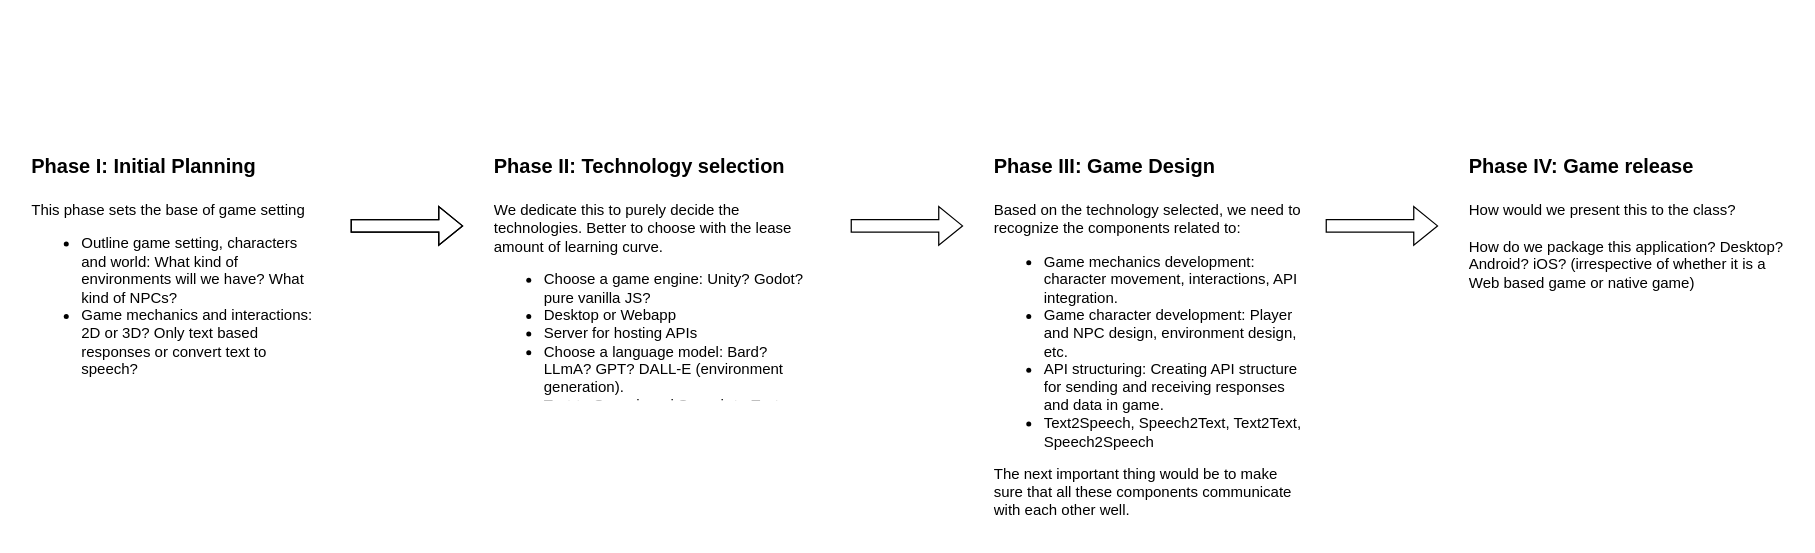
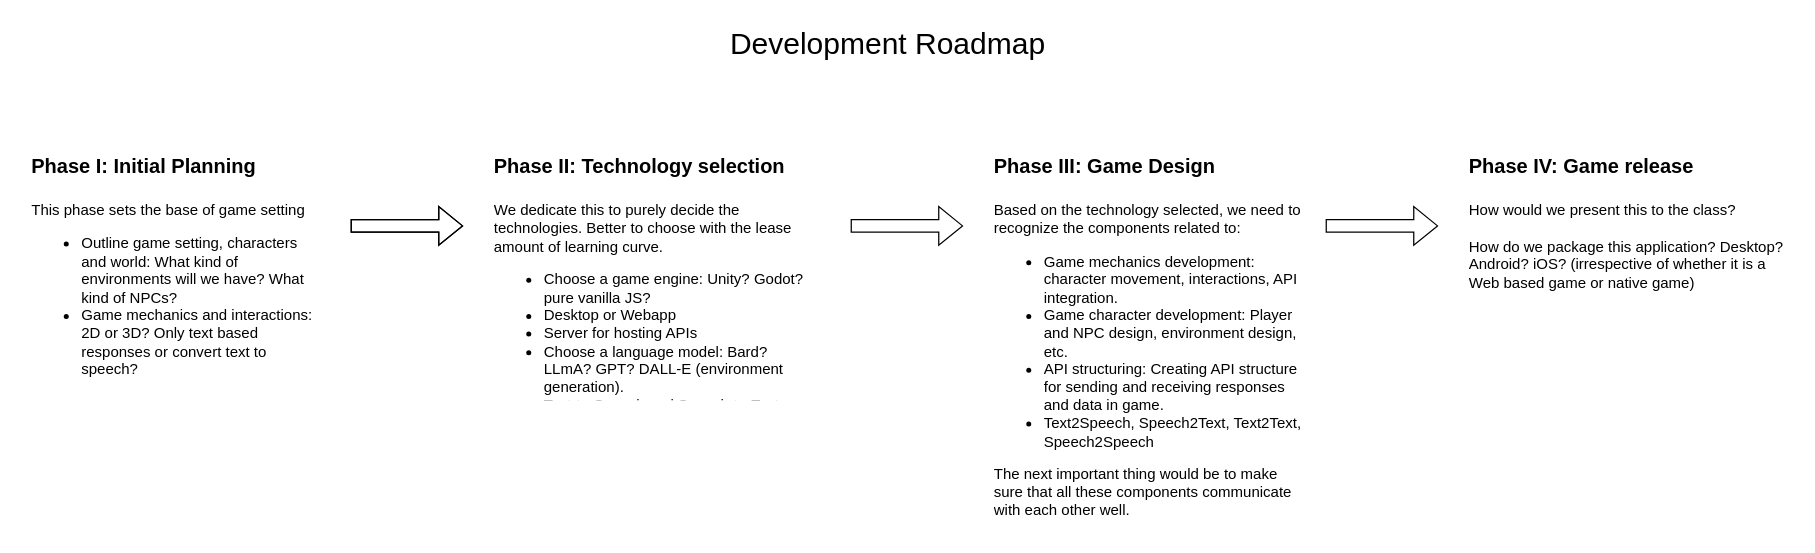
none -> (888, 44)
